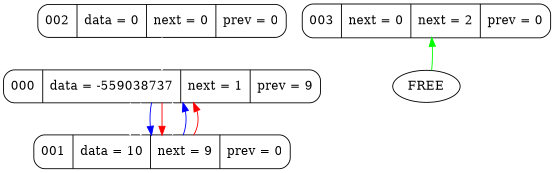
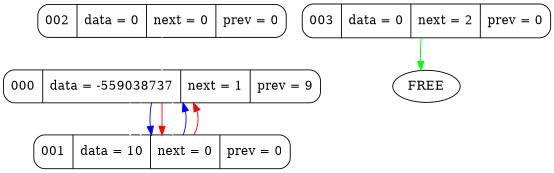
(376, 20) -> (376, 20)
(432, 58) -> (420, 49)
(185, 151) -> (185, 151)
